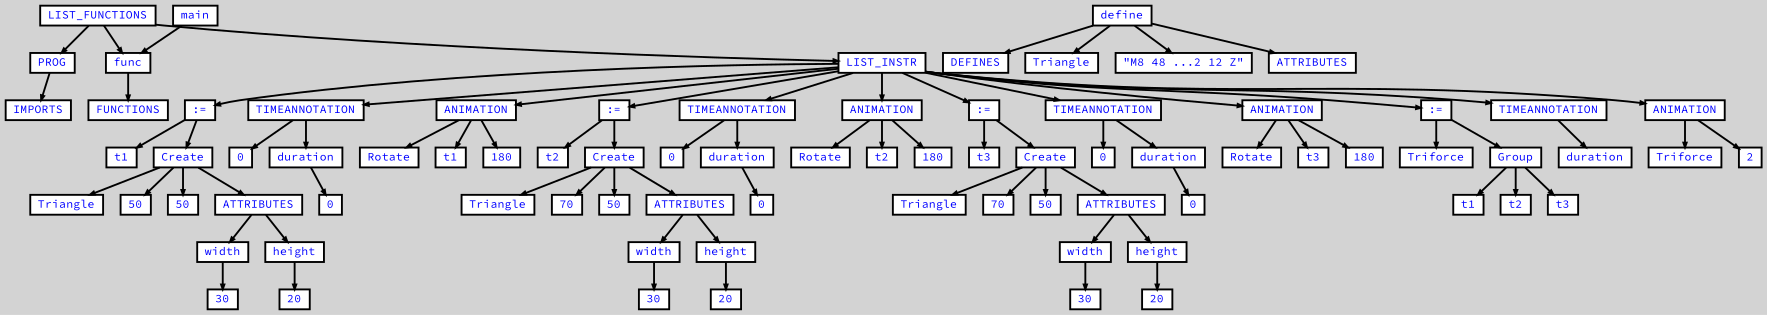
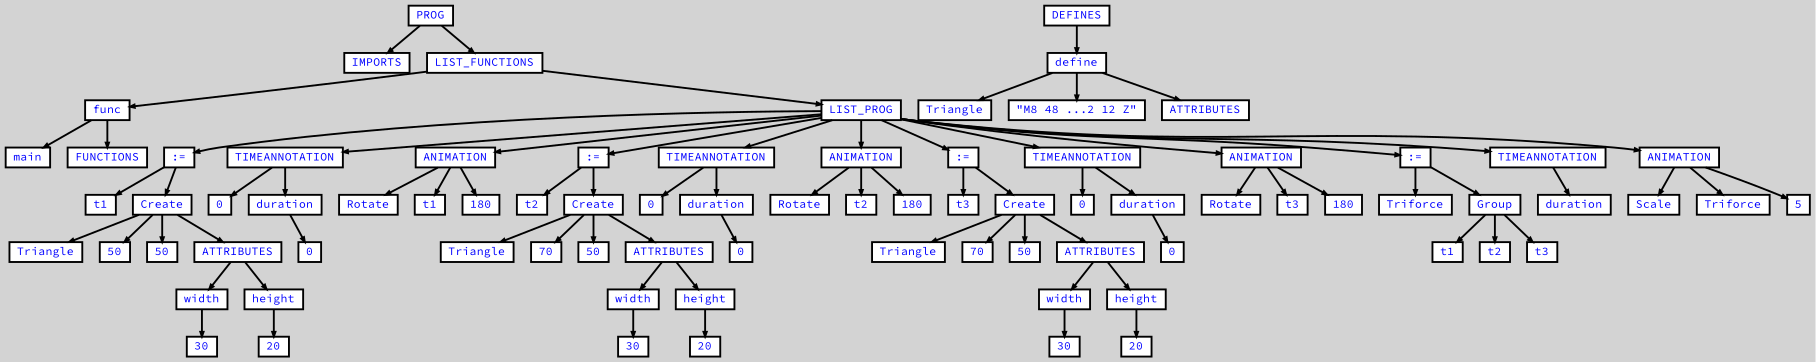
(77, 38) -> (456, 38)
(164, 38) -> (70, 133)
(1051, 39) -> (1077, 37)
(882, 63) -> (861, 110)
(1750, 157) -> (1799, 205)
none -> (1654, 205)
